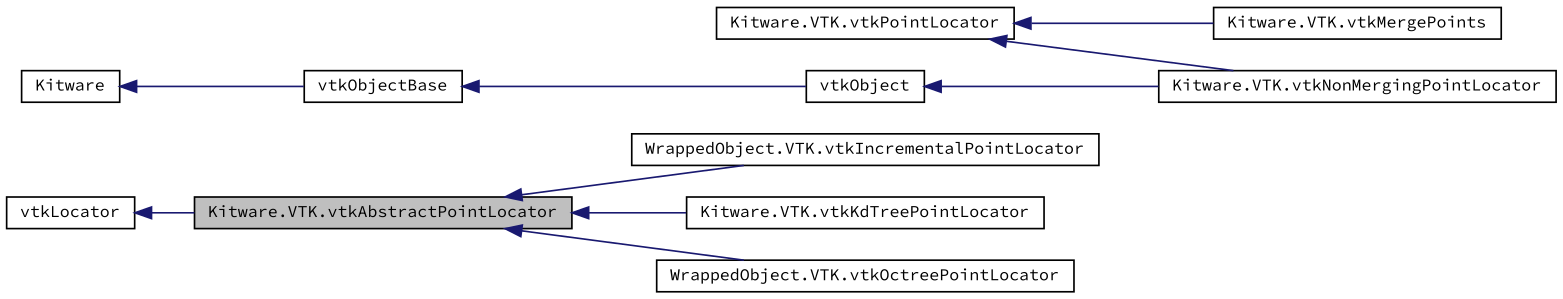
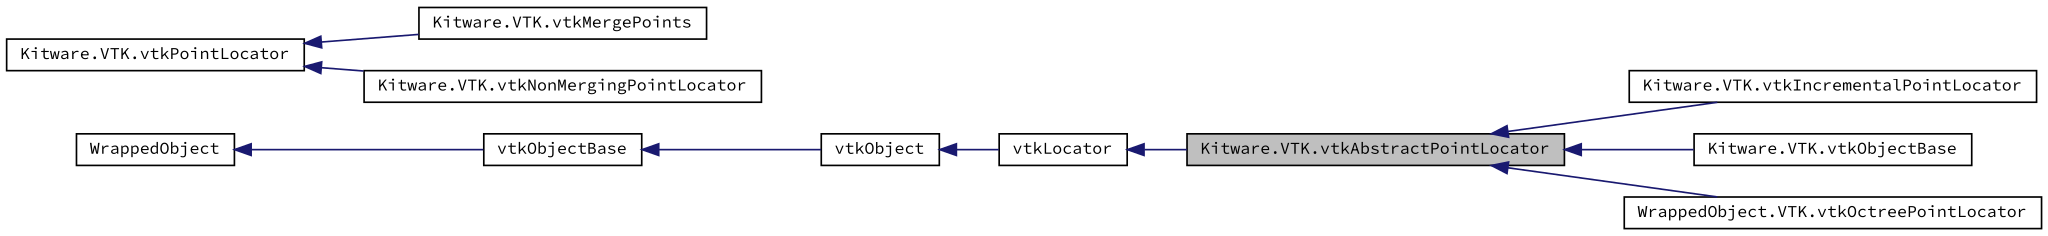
(71, 86) -> (155, 150)
(1050, 86) -> (978, 150)
(865, 150) -> (1833, 86)
(865, 213) -> (1833, 150)
